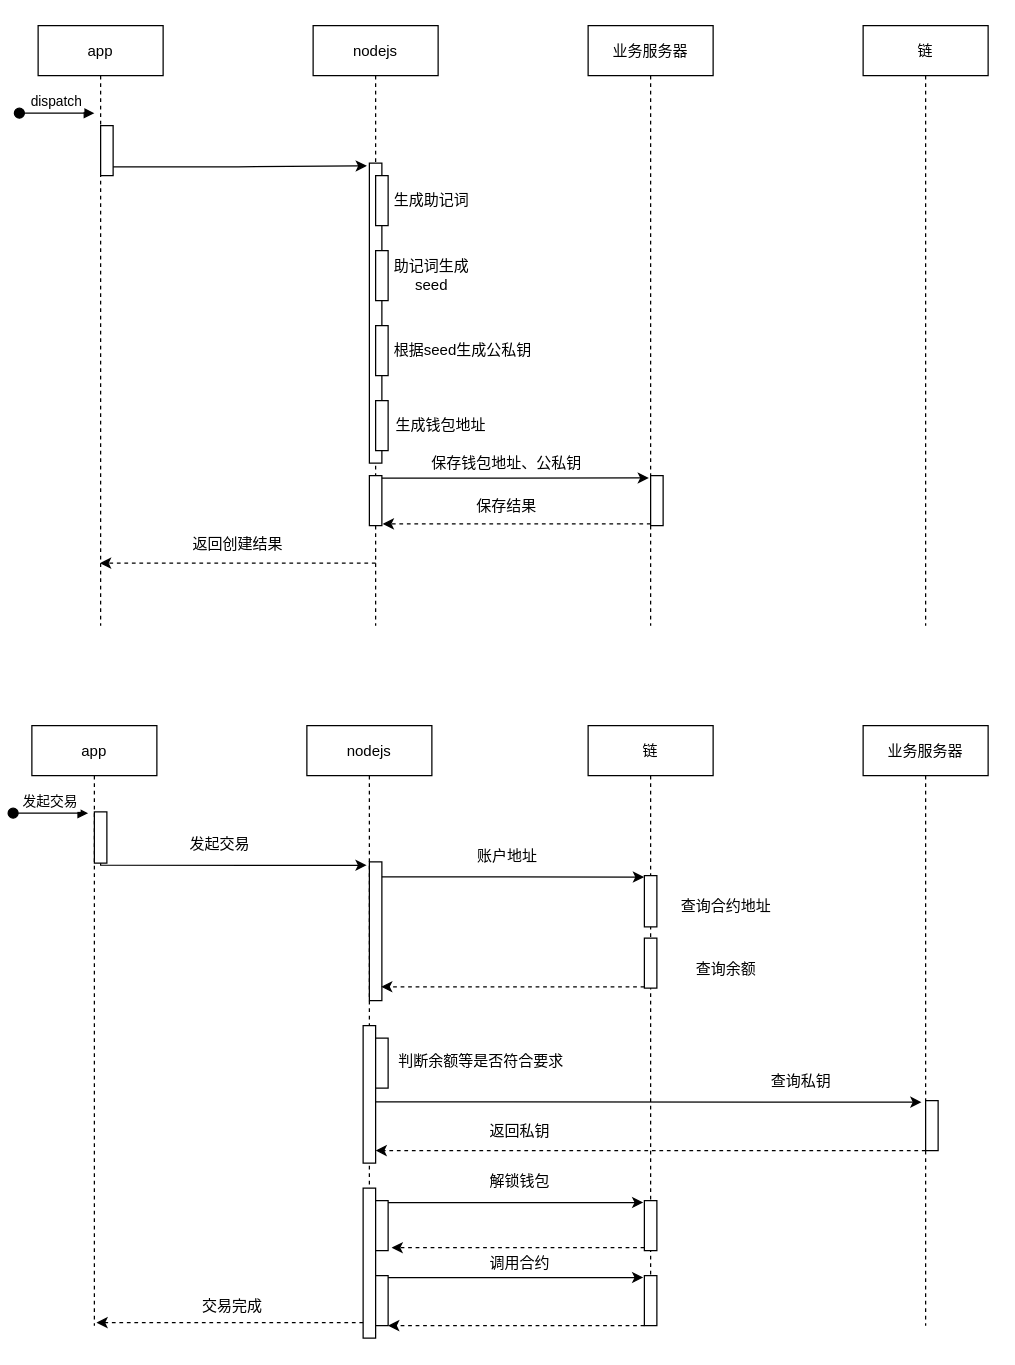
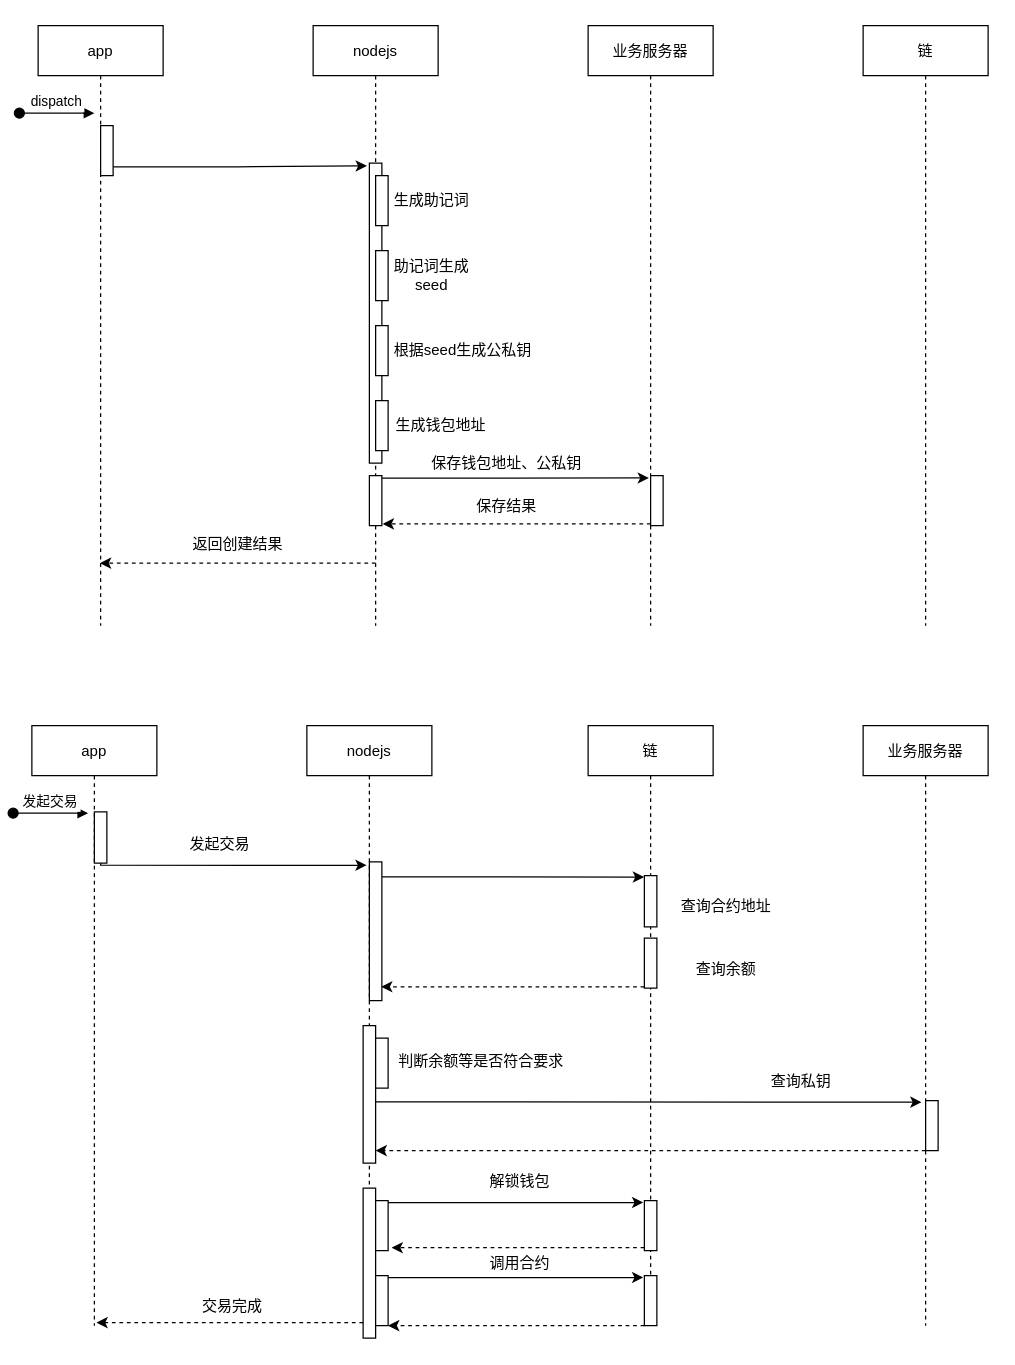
(507, 857) -> none
(519, 1132) -> none
